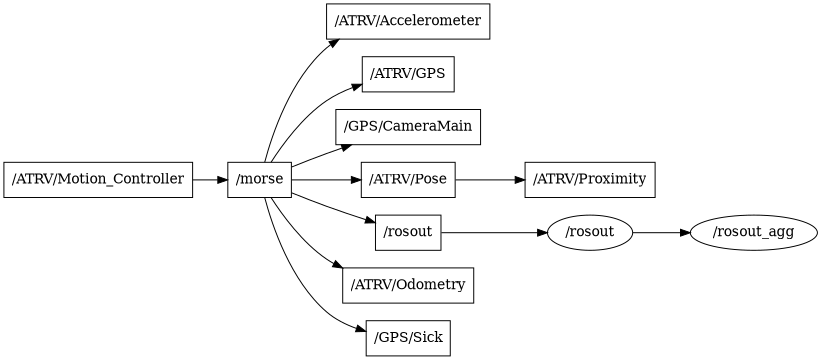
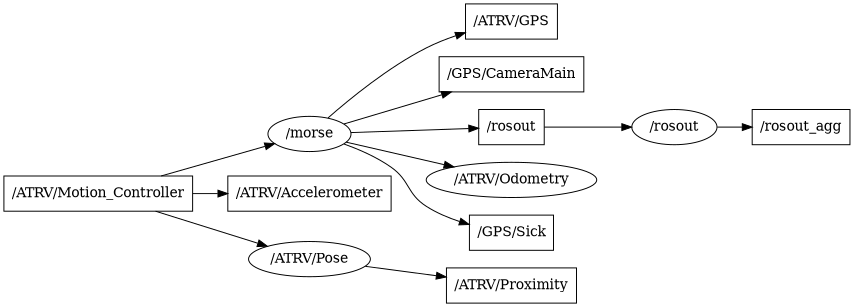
(289, 98) -> (205, 194)
(260, 180) -> (309, 134)
(321, 180) -> (207, 227)
(408, 180) -> (309, 259)
(754, 233) -> (801, 127)
(408, 286) -> (511, 180)
